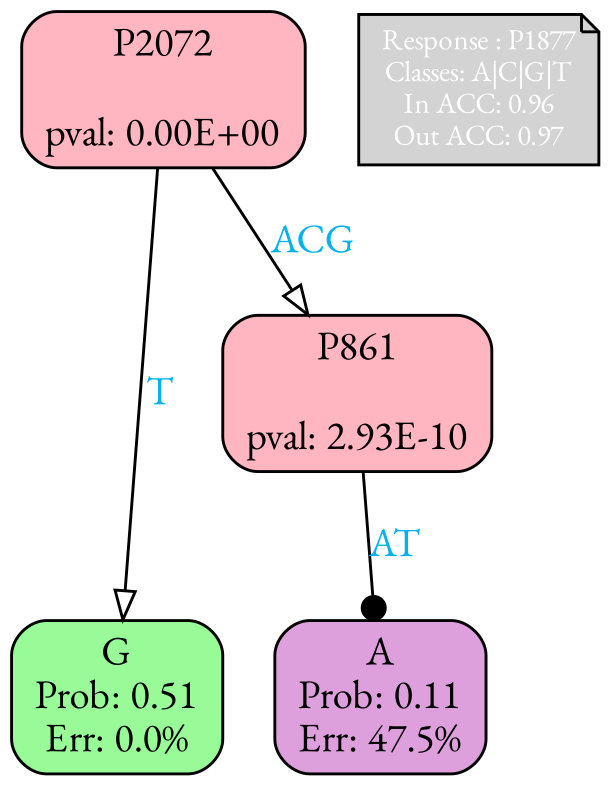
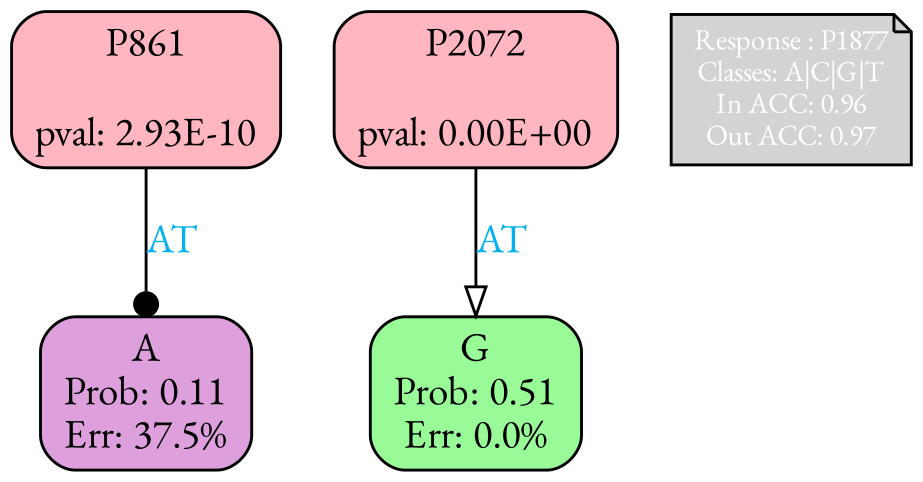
(252, 229) -> none
(161, 393) -> (503, 242)
(380, 697) -> (146, 393)
